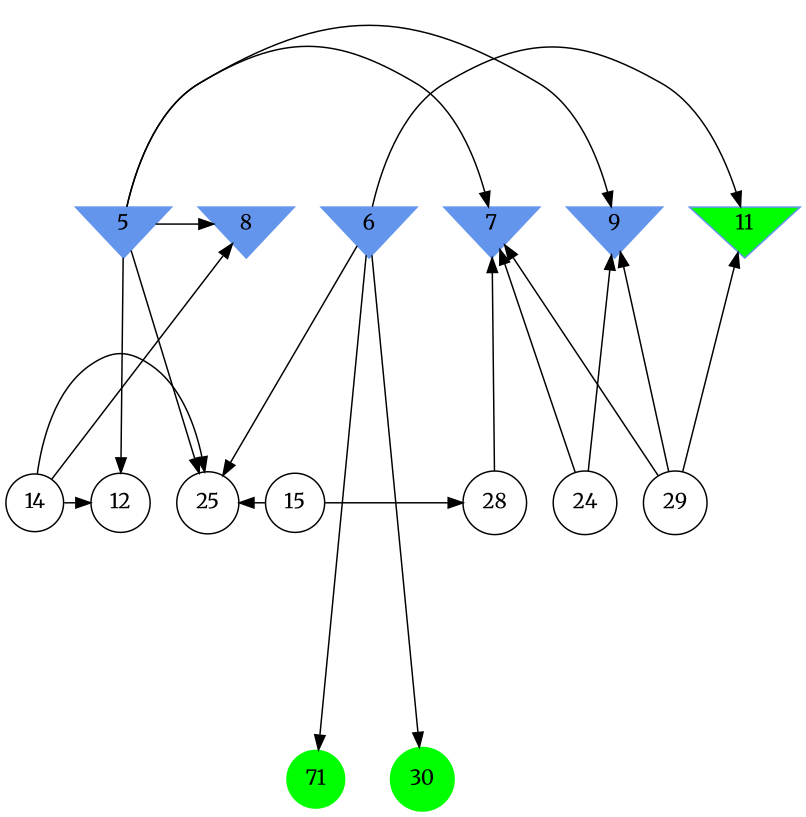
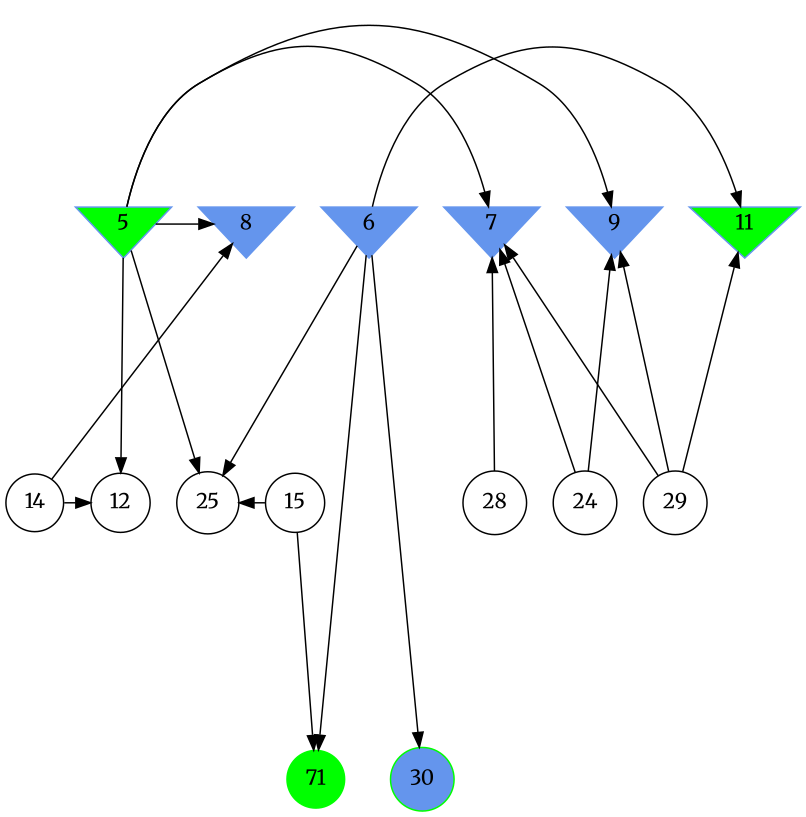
(124, 224) -> (124, 224)
(112, 355) -> none
(387, 503) -> (305, 634)
(422, 779) -> (422, 779)
